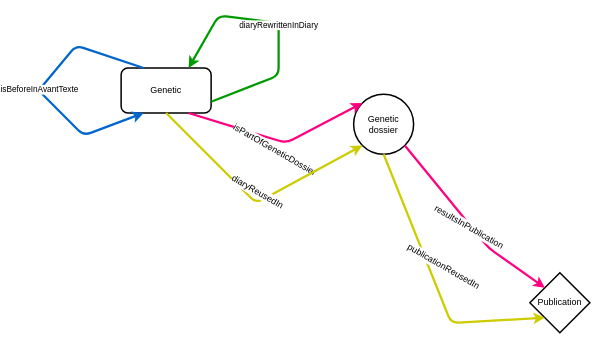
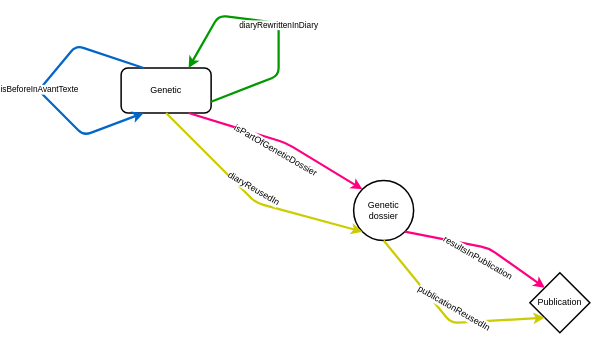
(384, 124) -> (384, 210)
